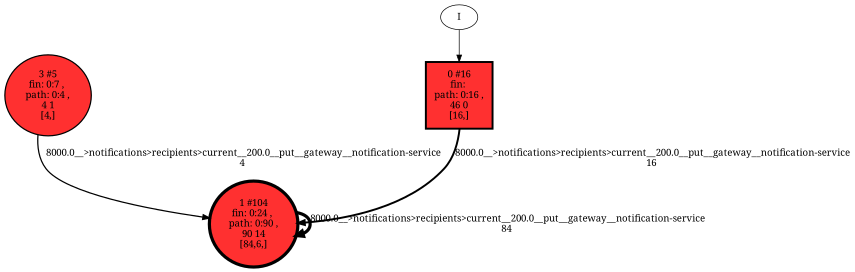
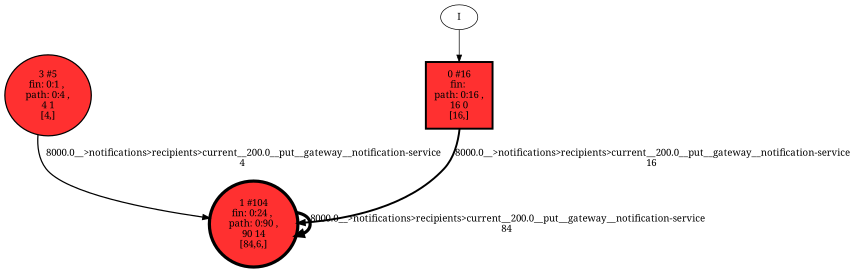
(48, 95) -> (48, 95)
(459, 95) -> (459, 95)
